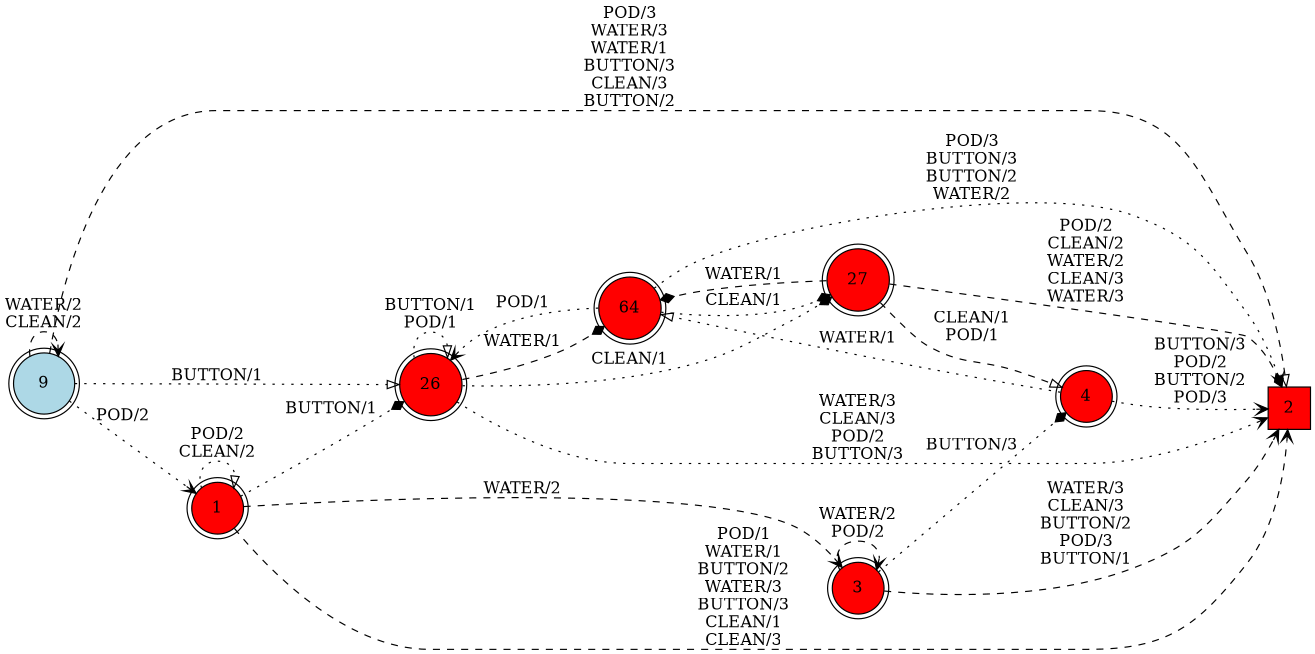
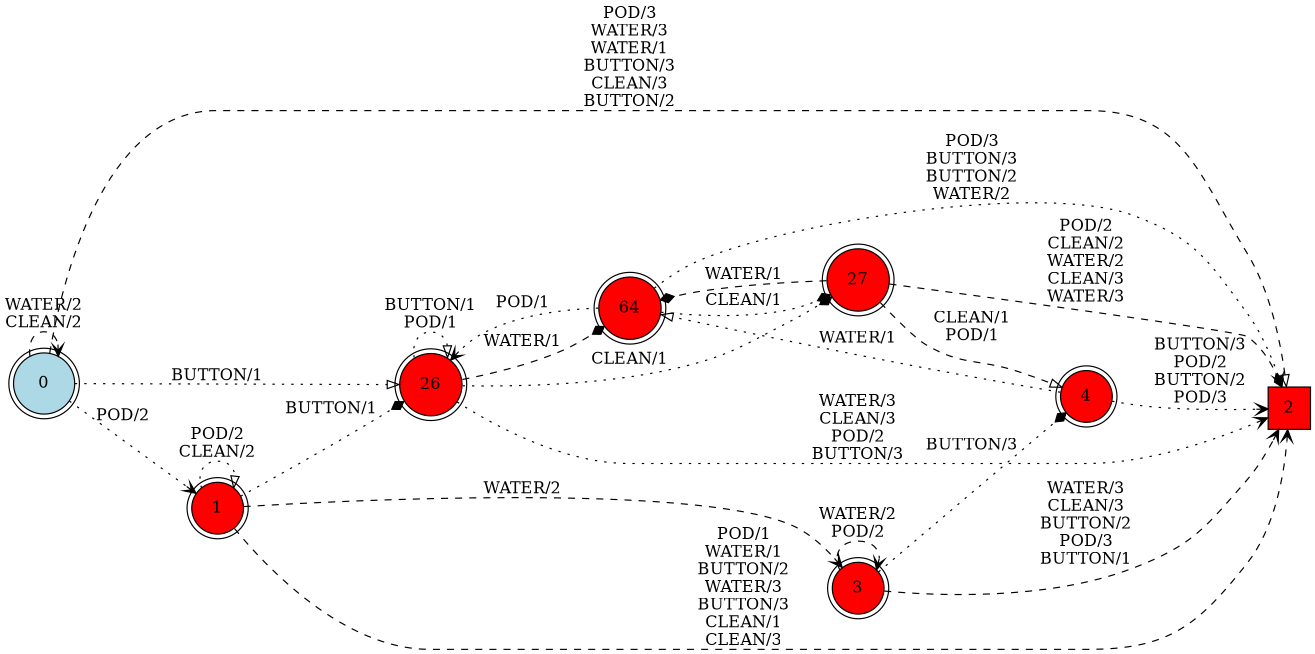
(44, 384) -> (44, 384)
